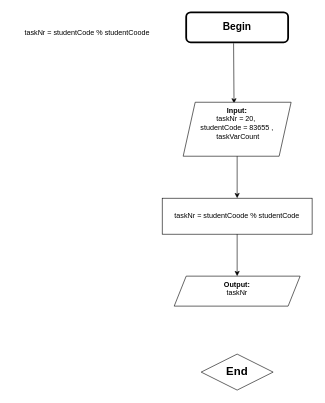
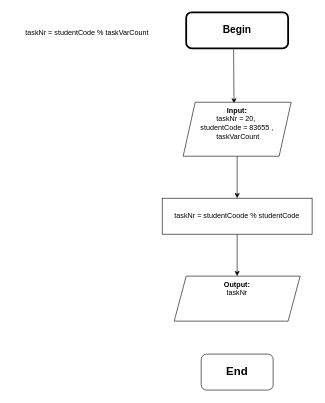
(237, 27) -> (237, 30)
(87, 33) -> (87, 33)
(237, 291) -> (237, 299)
(237, 372) -> (237, 372)
